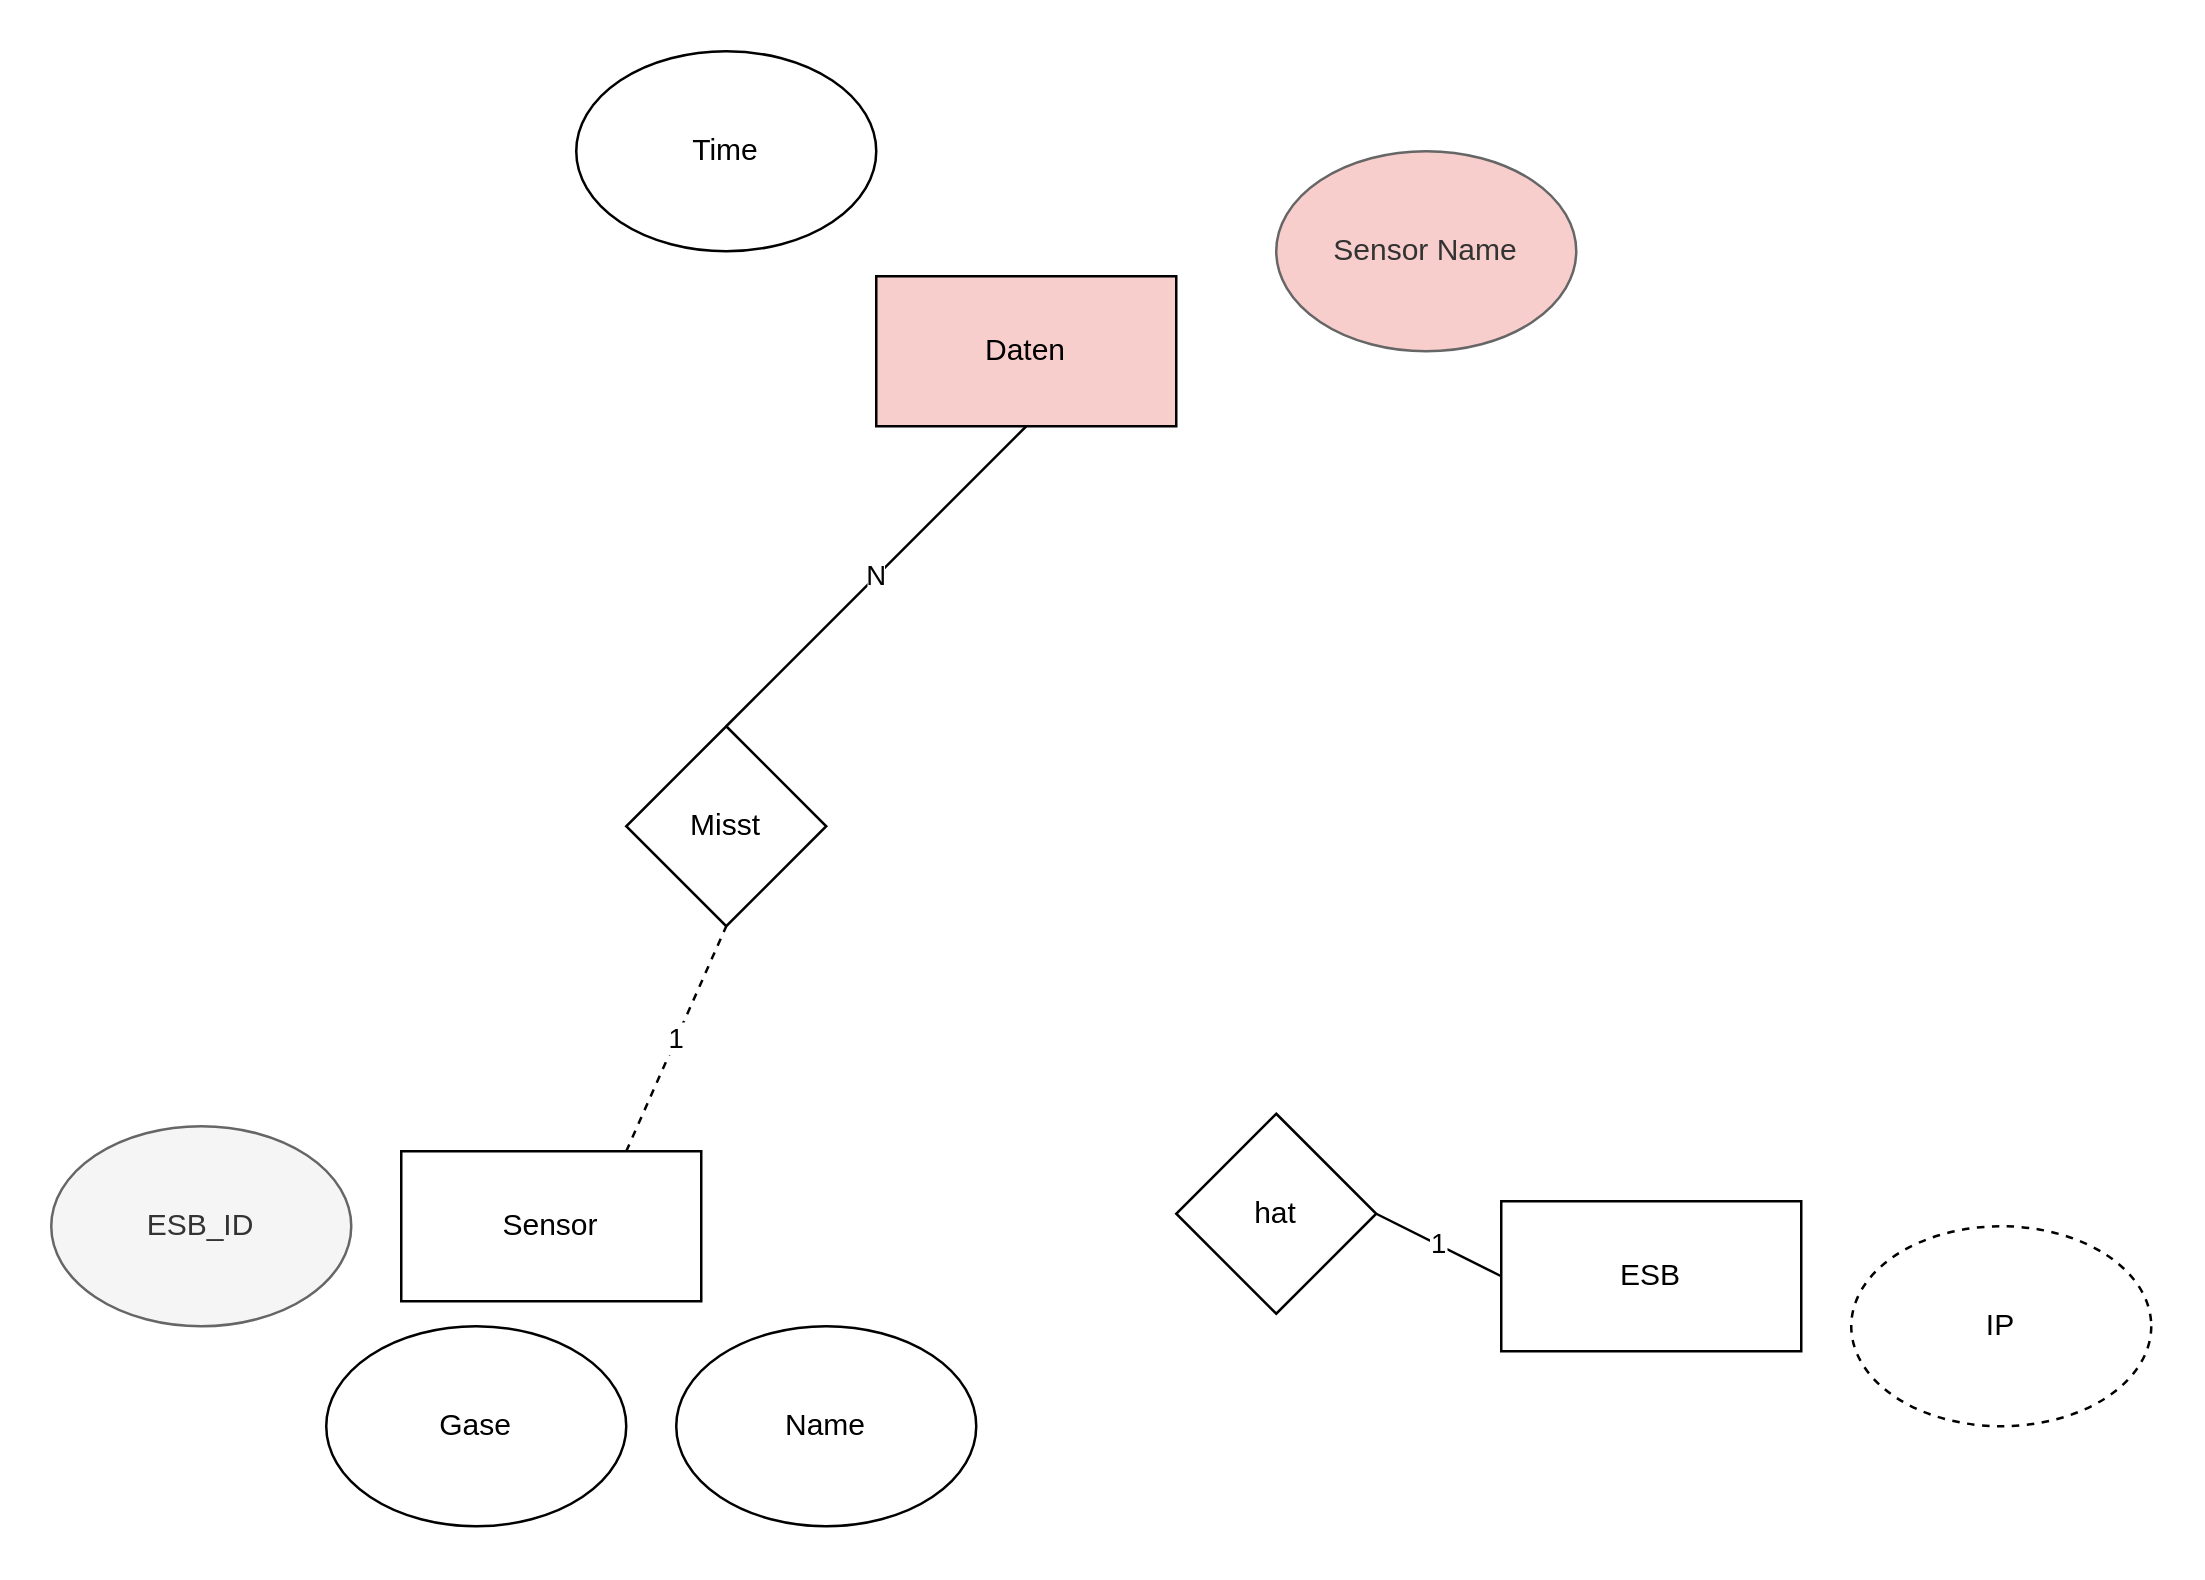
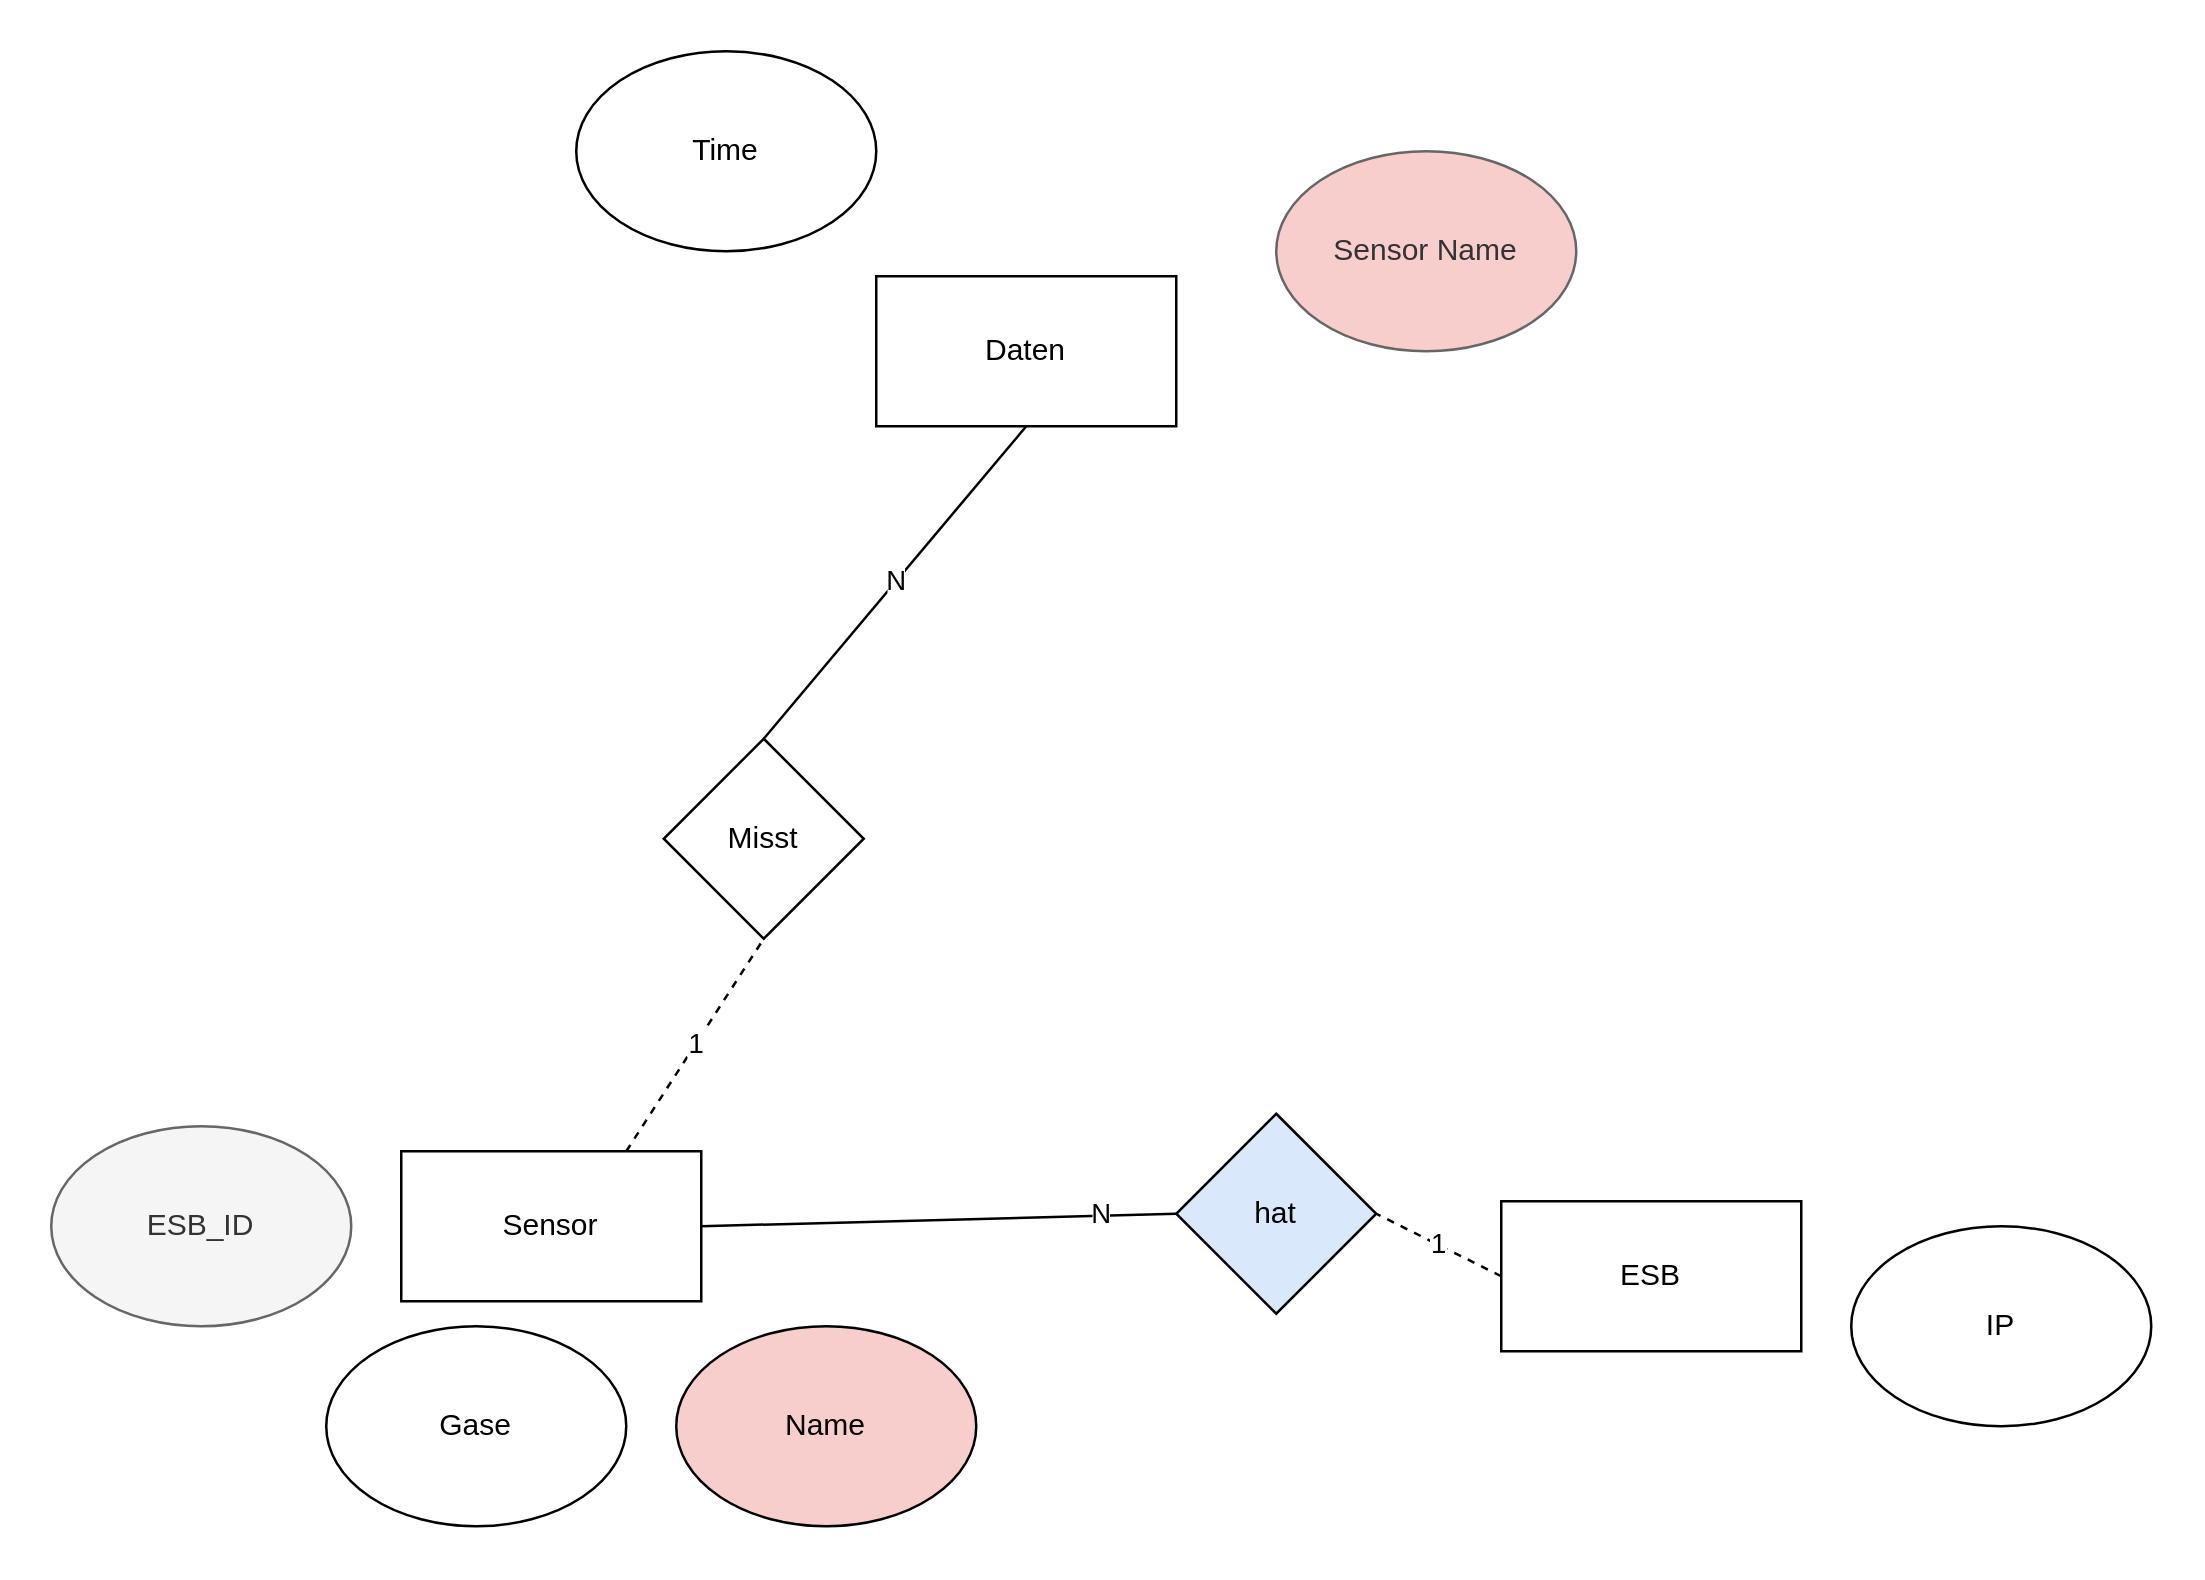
(1026, 351) -> (1026, 351)
(726, 826) -> (764, 839)
(1276, 1214) -> (1276, 1214)
none -> (939, 1220)
(1405, 1228) -> (1405, 1228)
(2001, 1326) -> (2001, 1326)
(826, 1426) -> (826, 1426)
